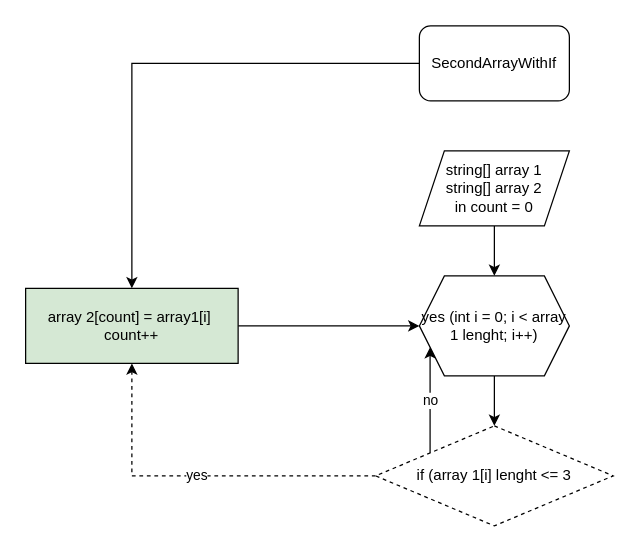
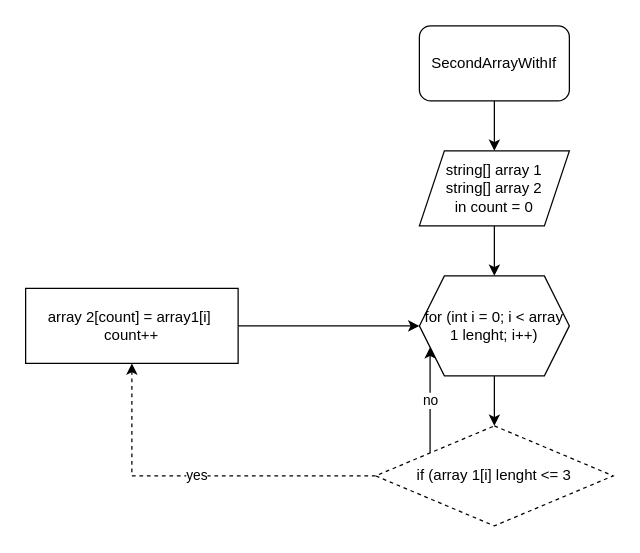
(167, 63) -> (494, 122)
(132, 326) -> (132, 326)
(494, 326) -> (494, 326)
